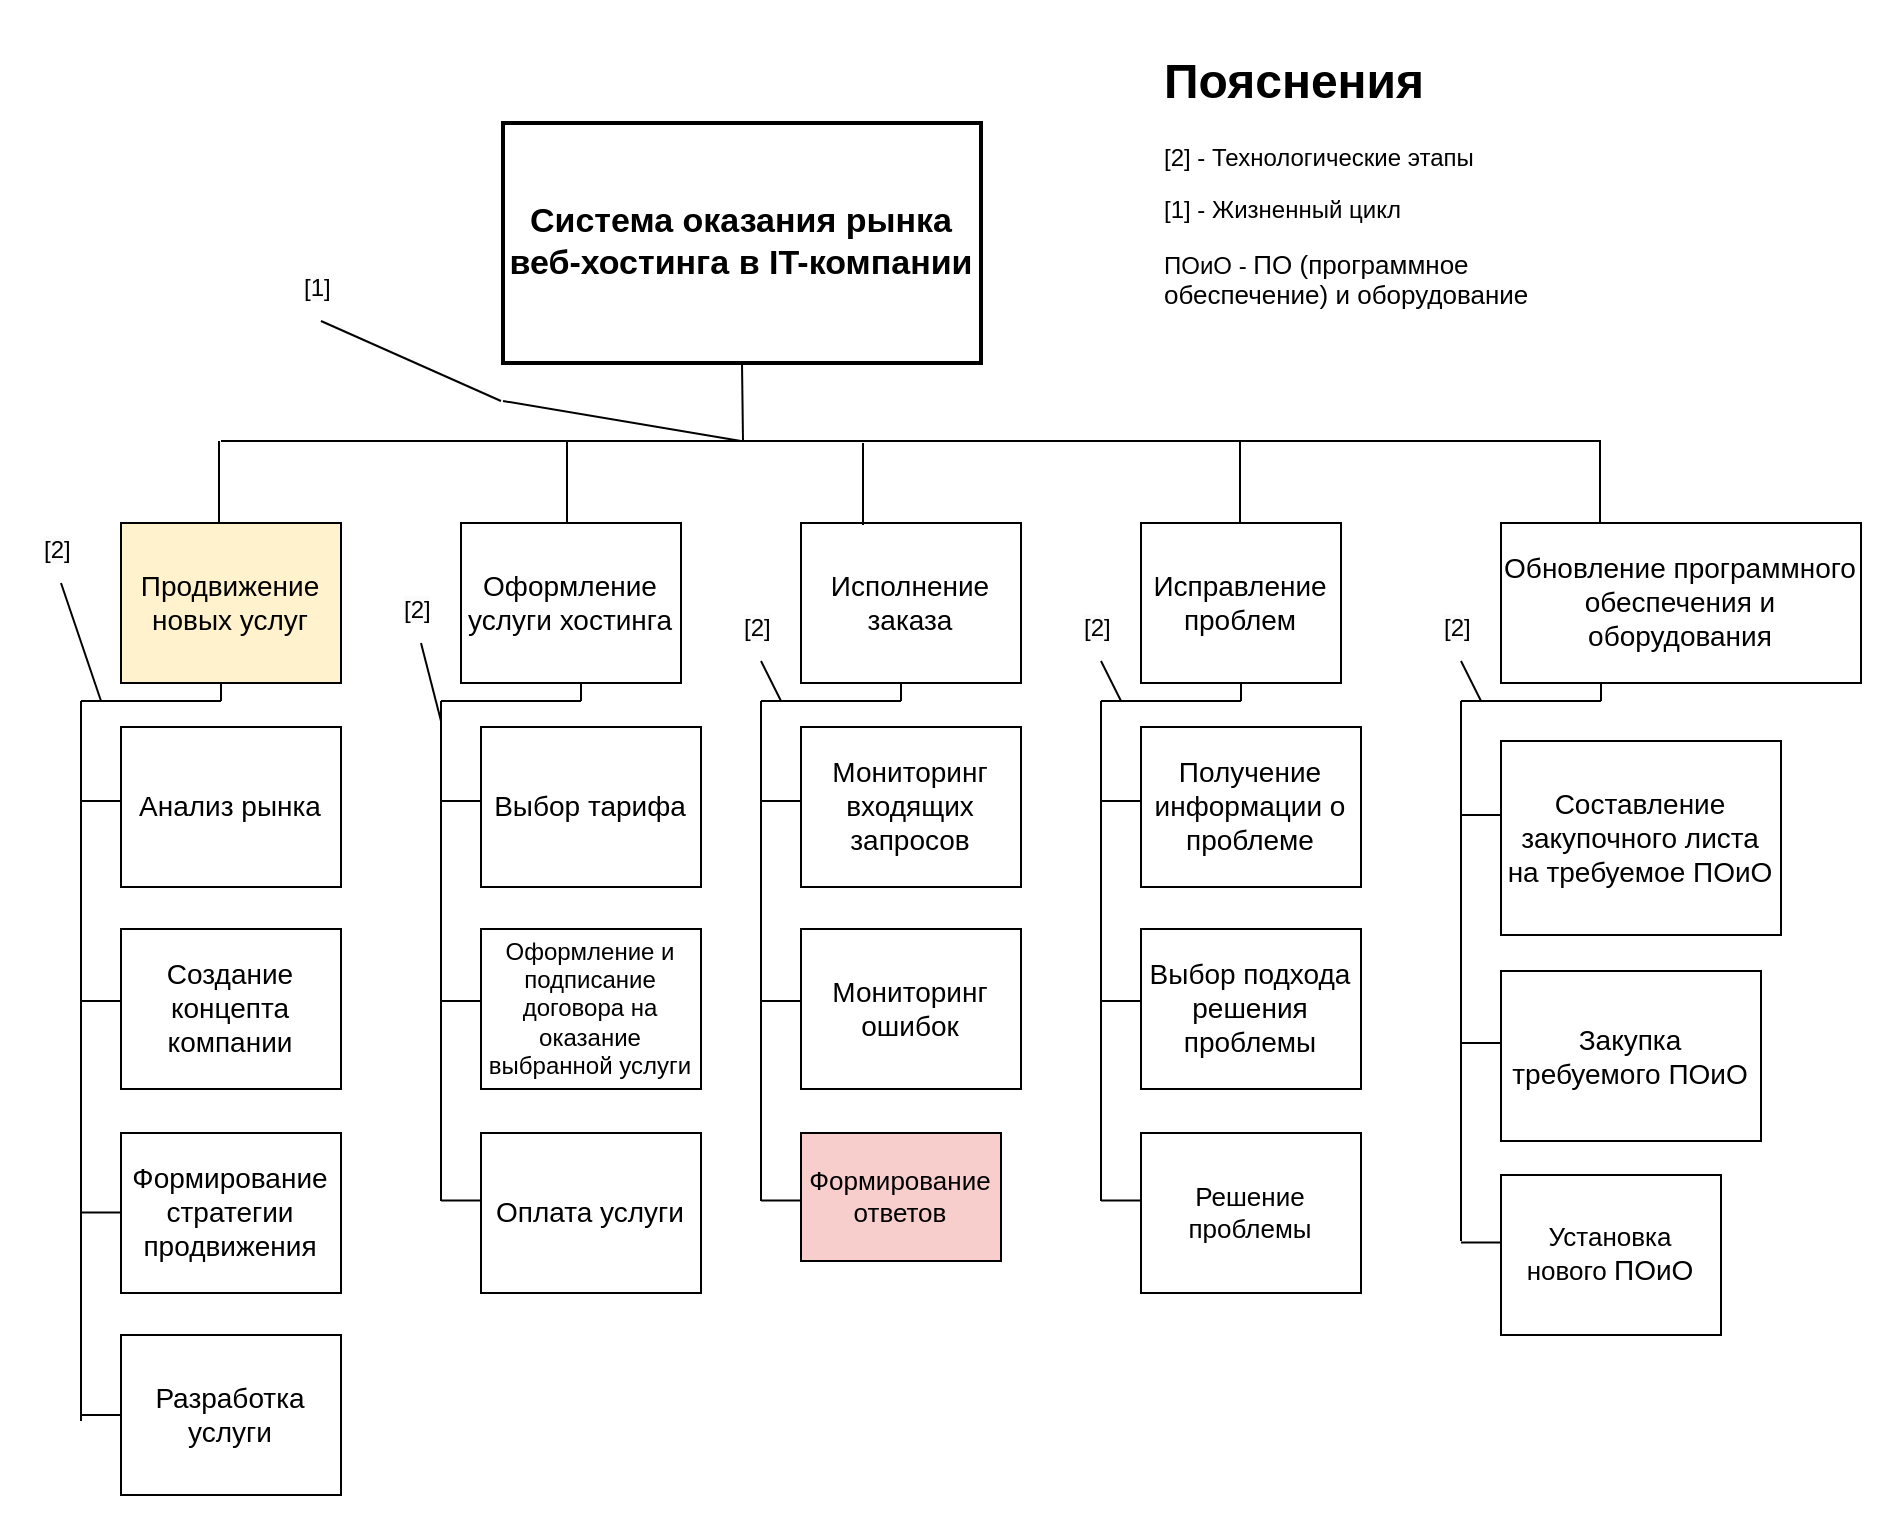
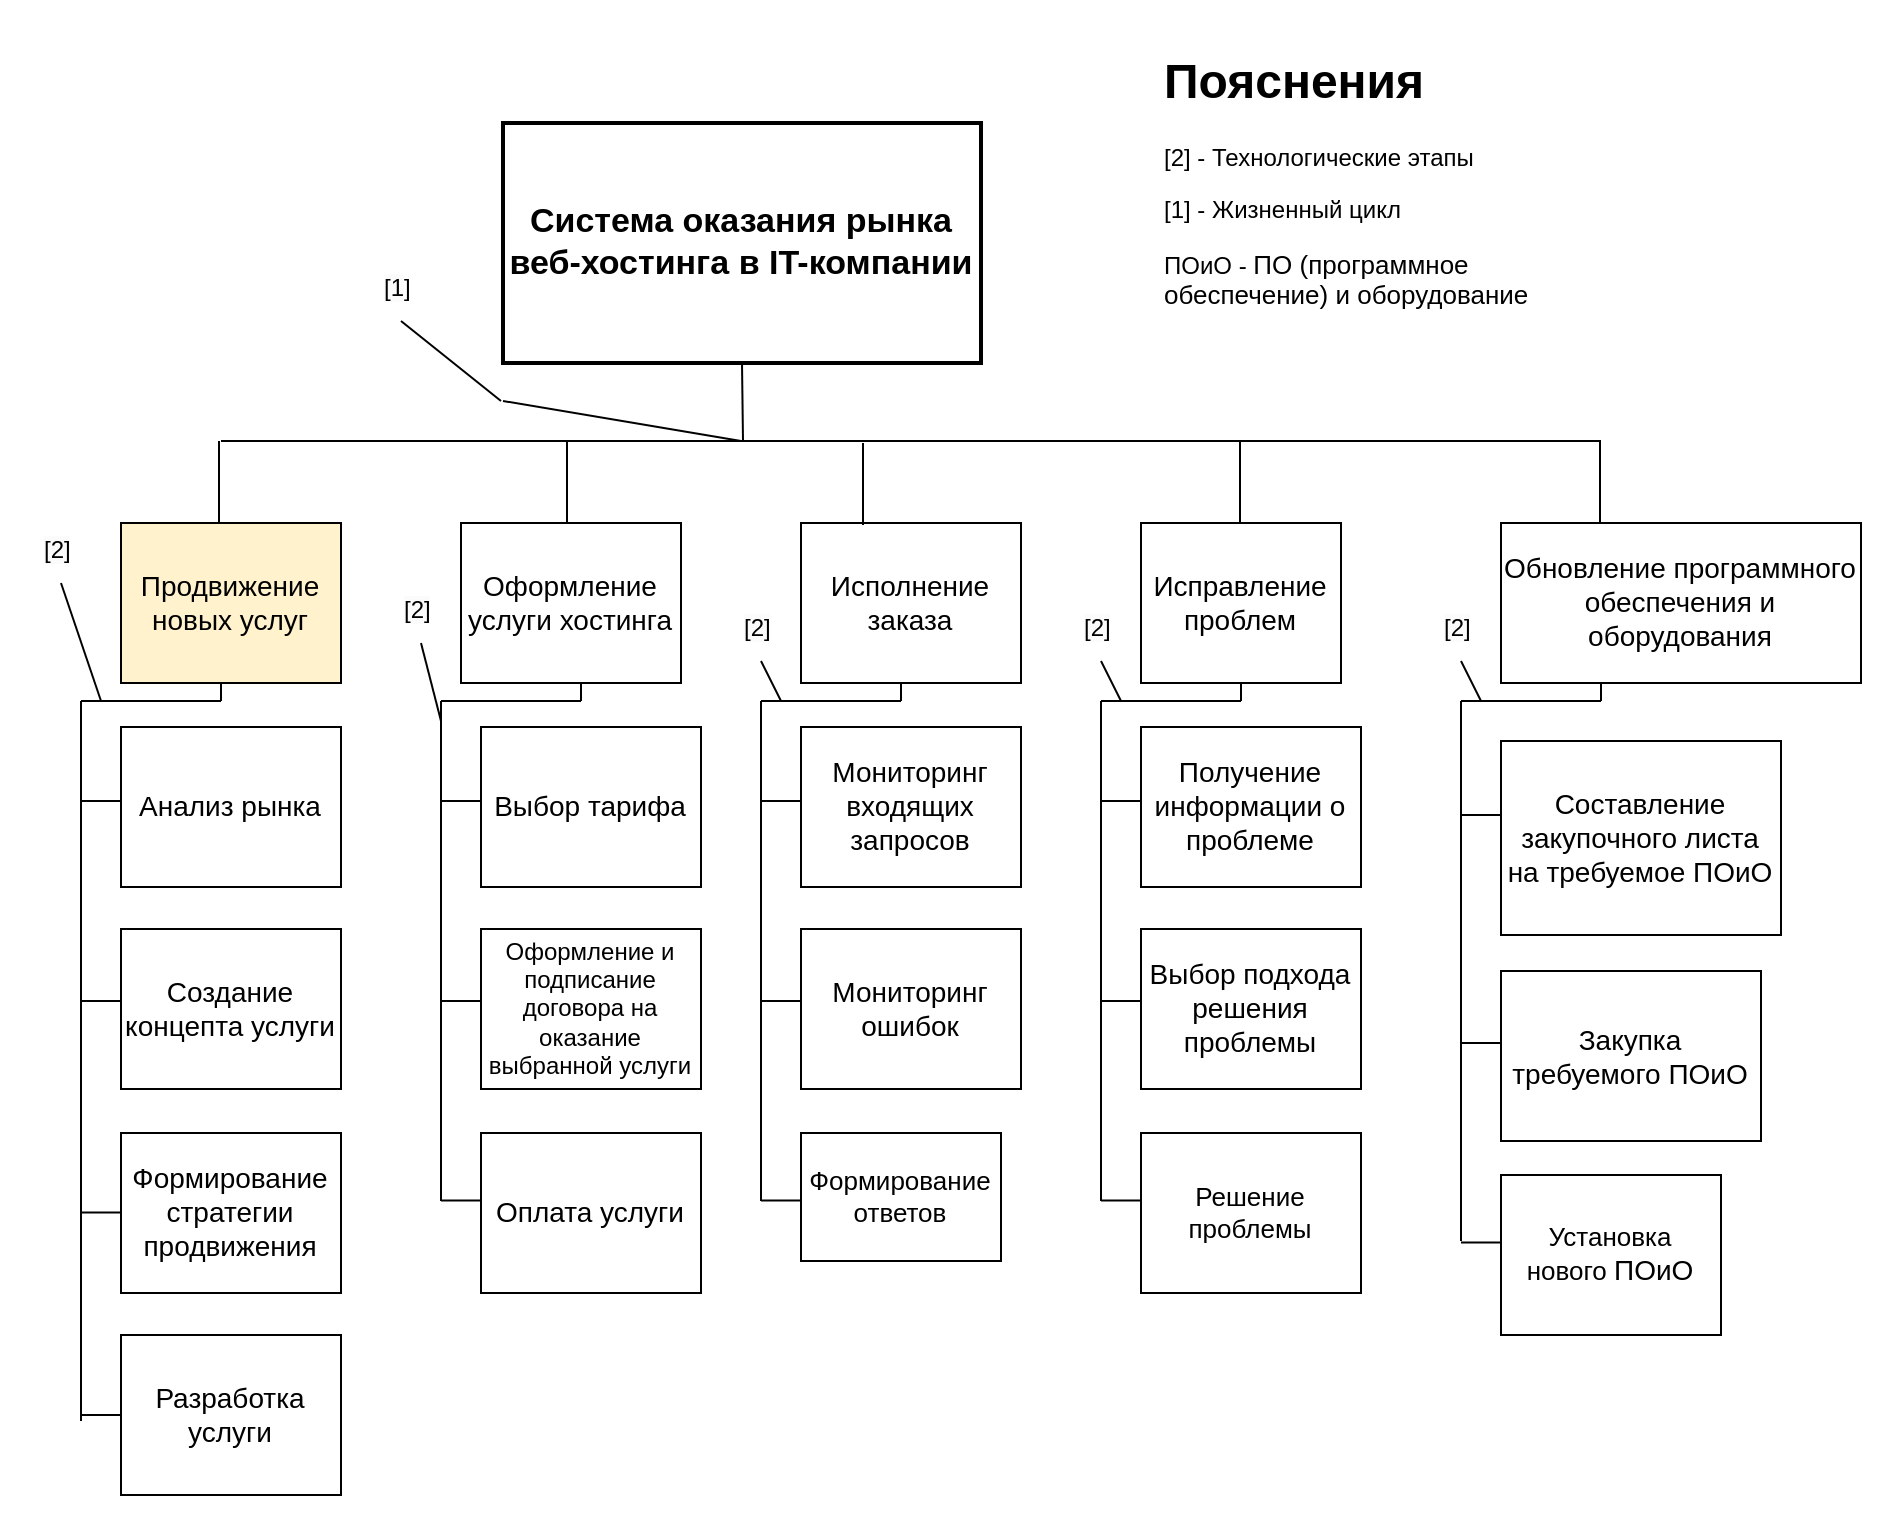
(321, 291) -> (401, 291)
(231, 1009) -> (231, 1009)
(901, 1197) -> (901, 1197)
